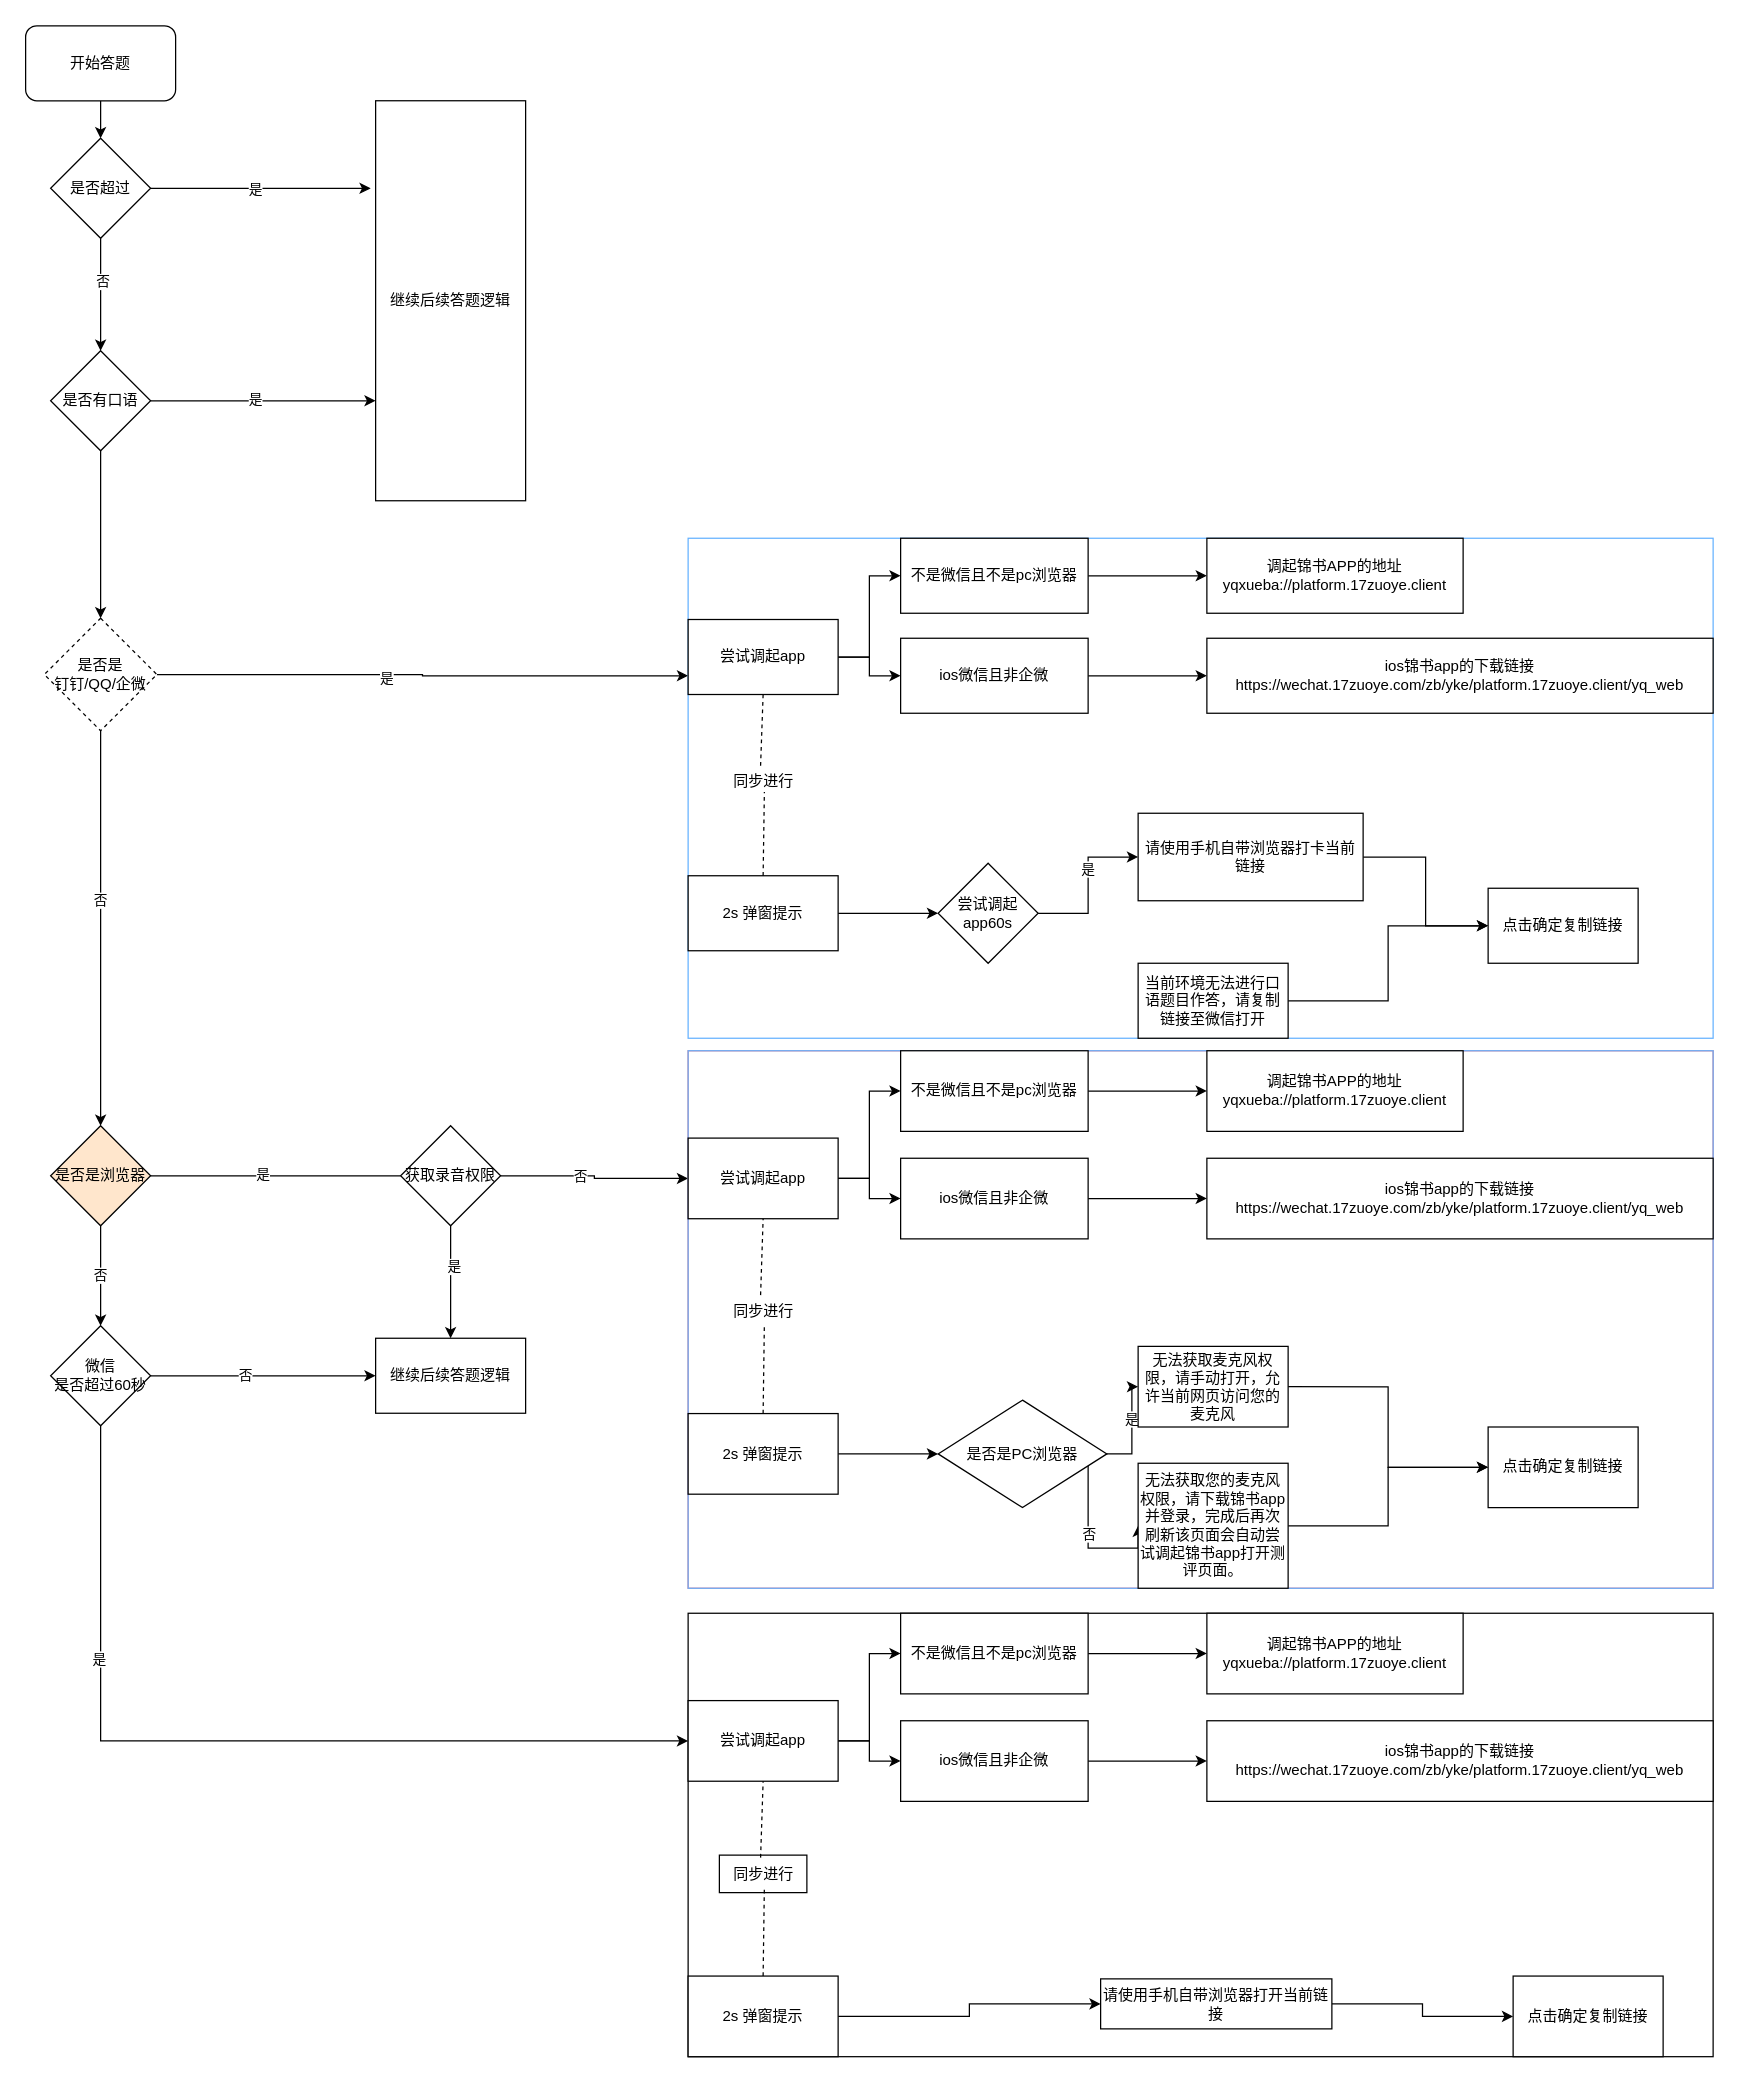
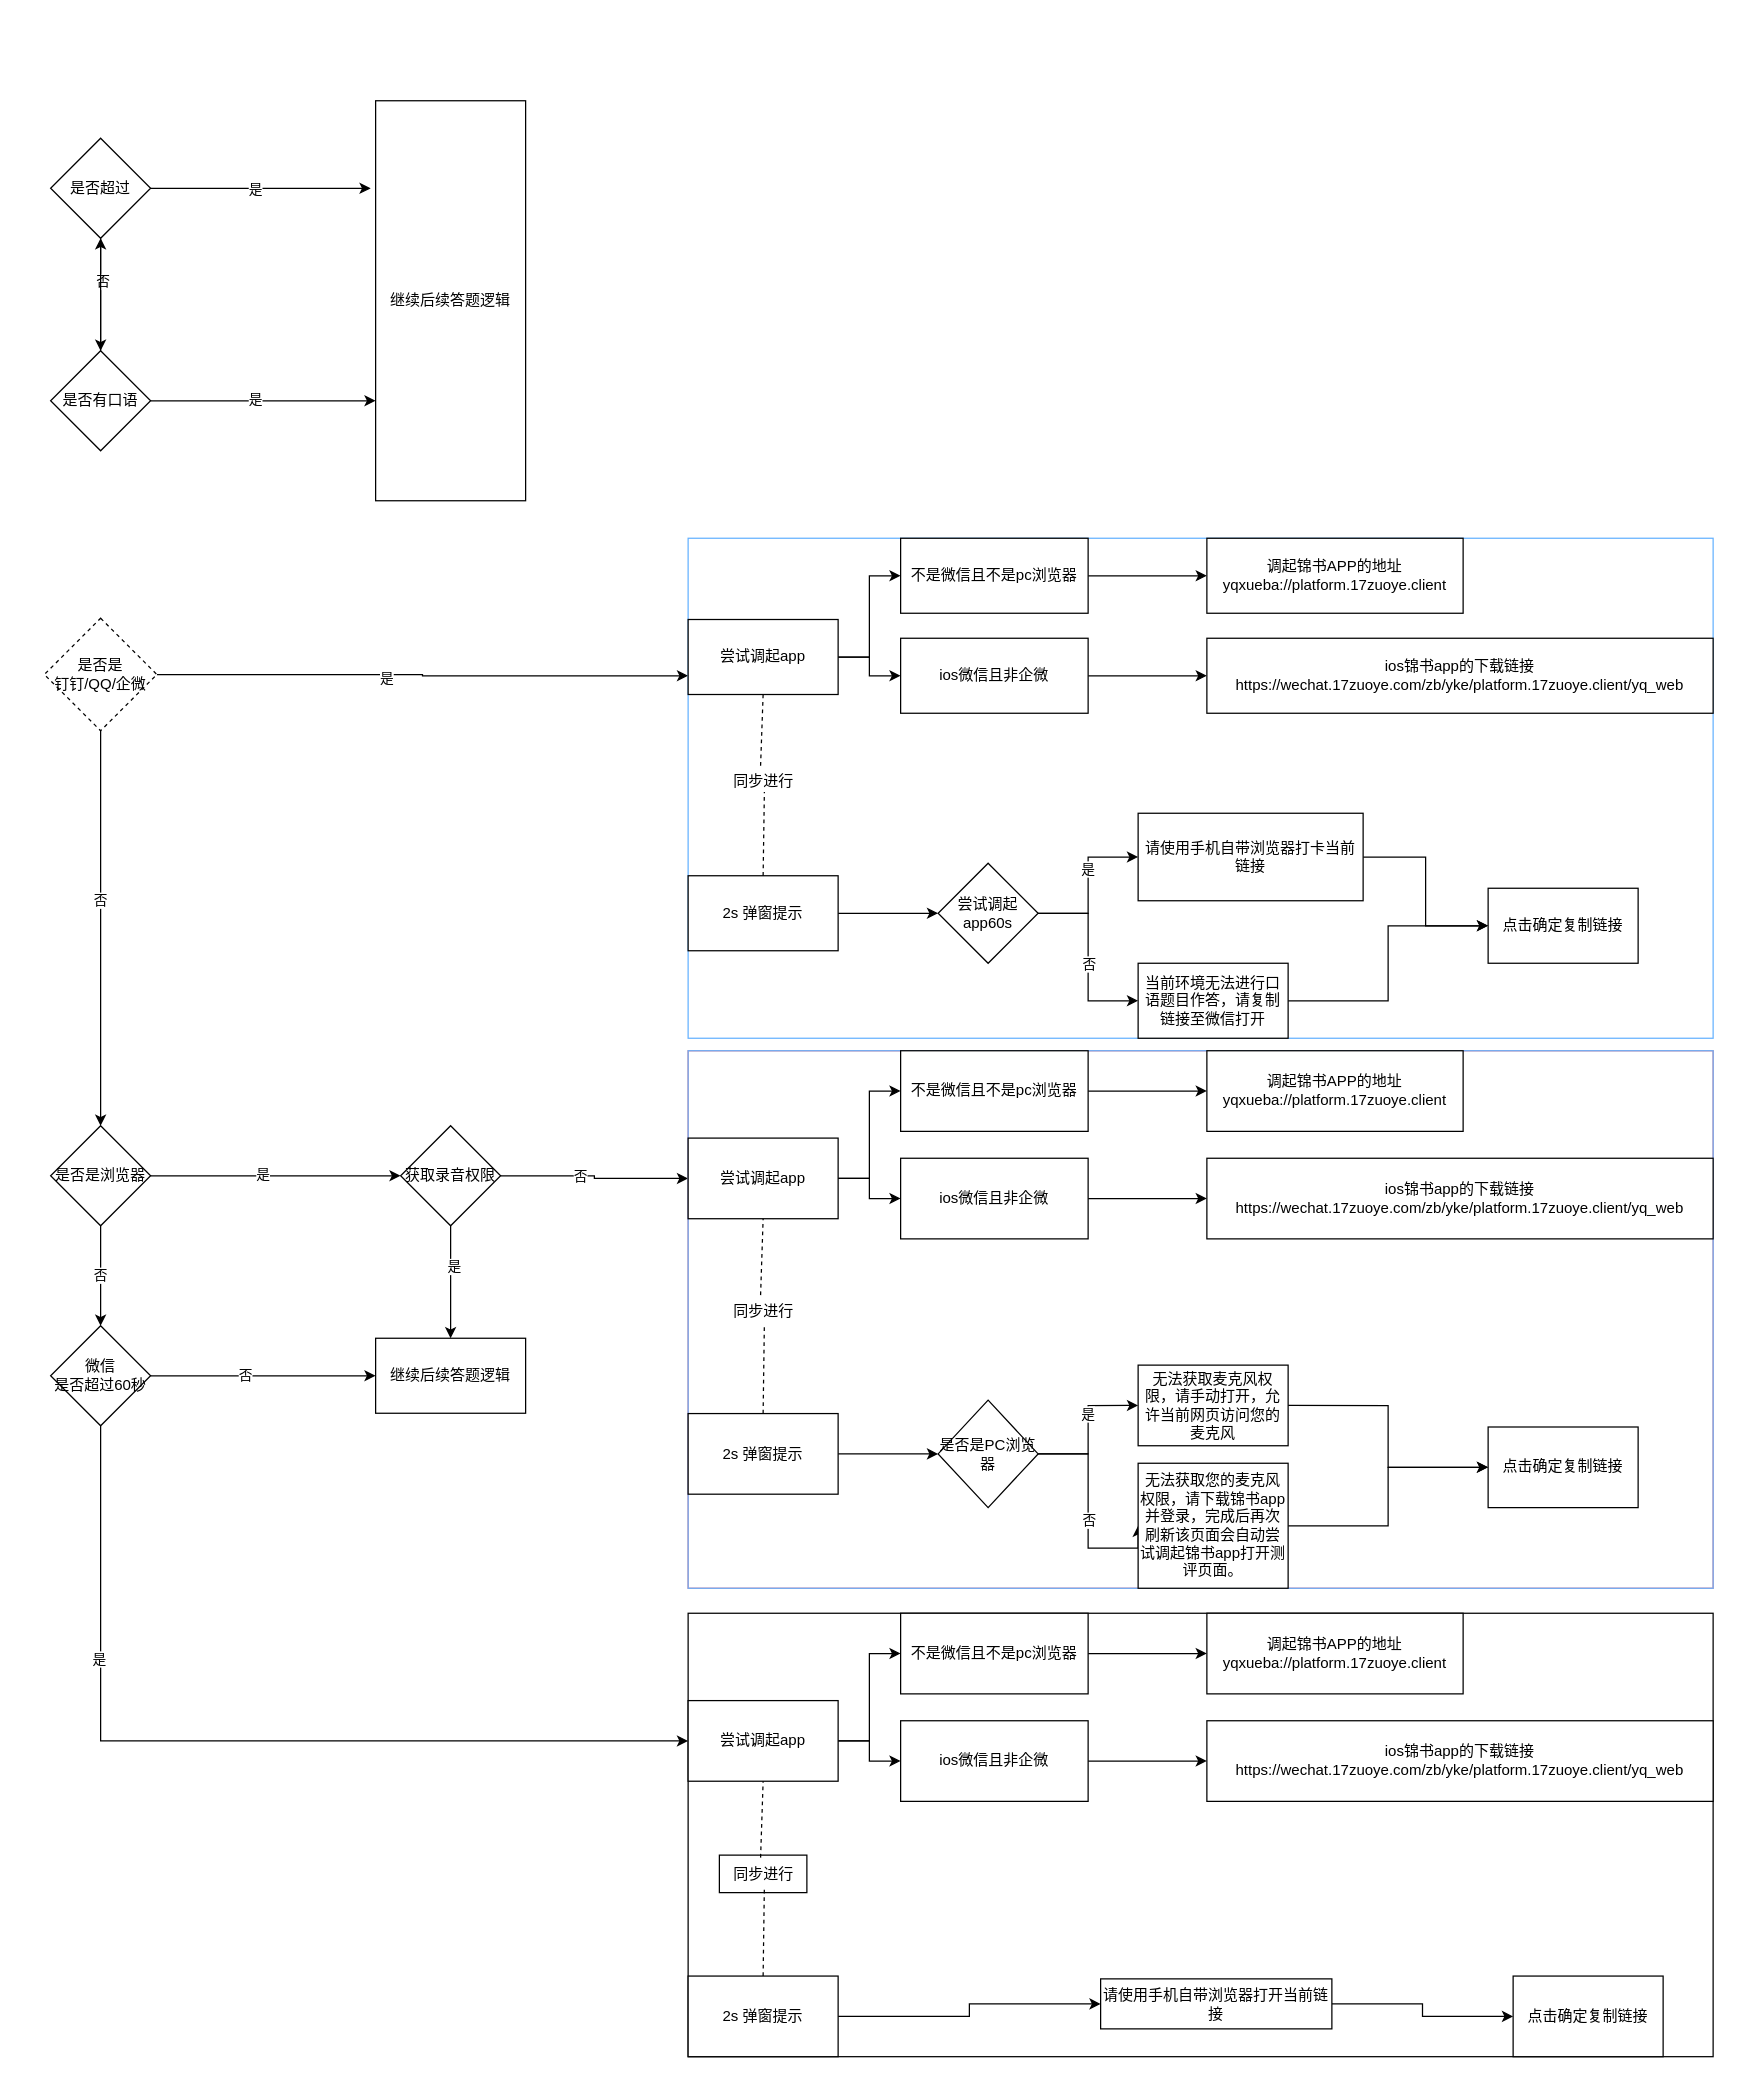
(101, 63) -> none
(101, 124) -> none
(101, 530) -> (101, 347)
none -> (1088, 980)
(101, 1176) -> (101, 1176)
(394, 1176) -> (391, 1176)
(1213, 1387) -> (1213, 1405)
(1023, 1454) -> (988, 1454)
